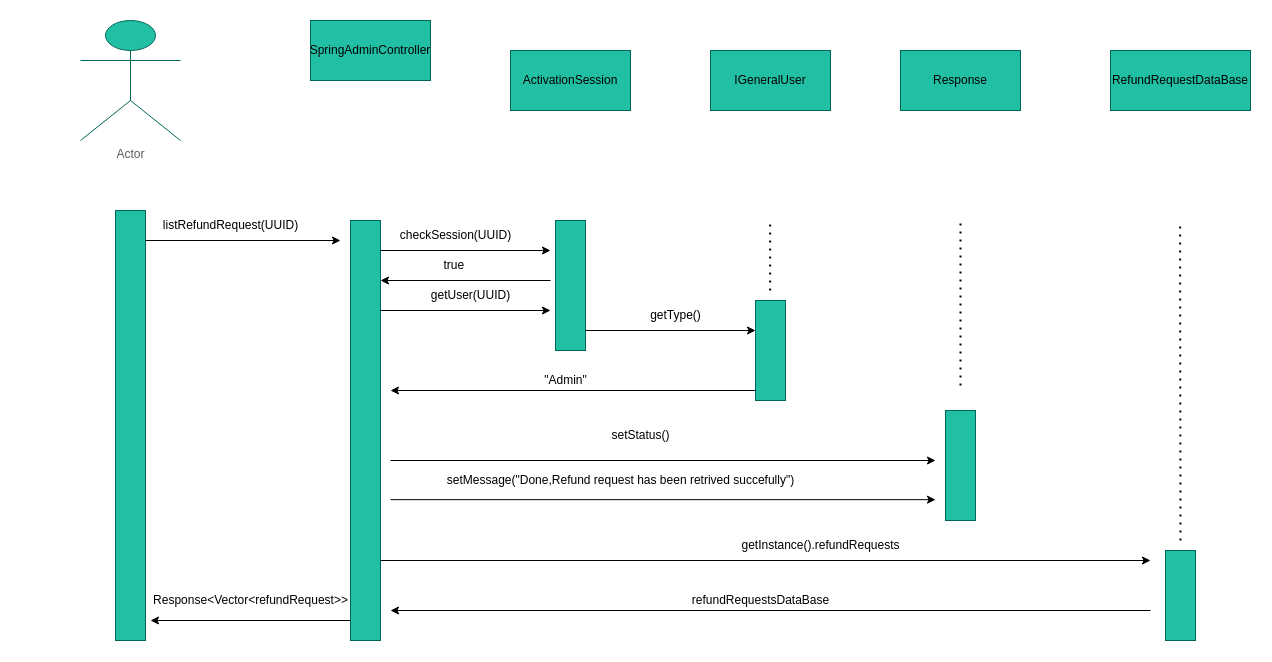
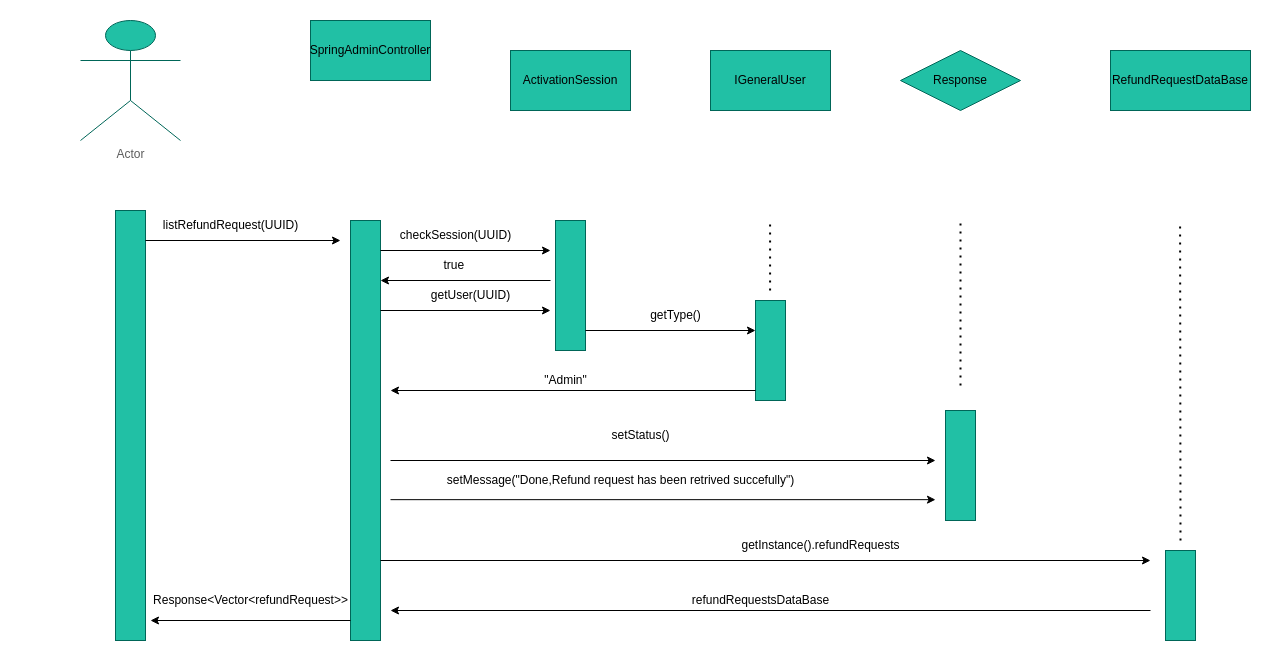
(961, 81) -> (961, 81)
